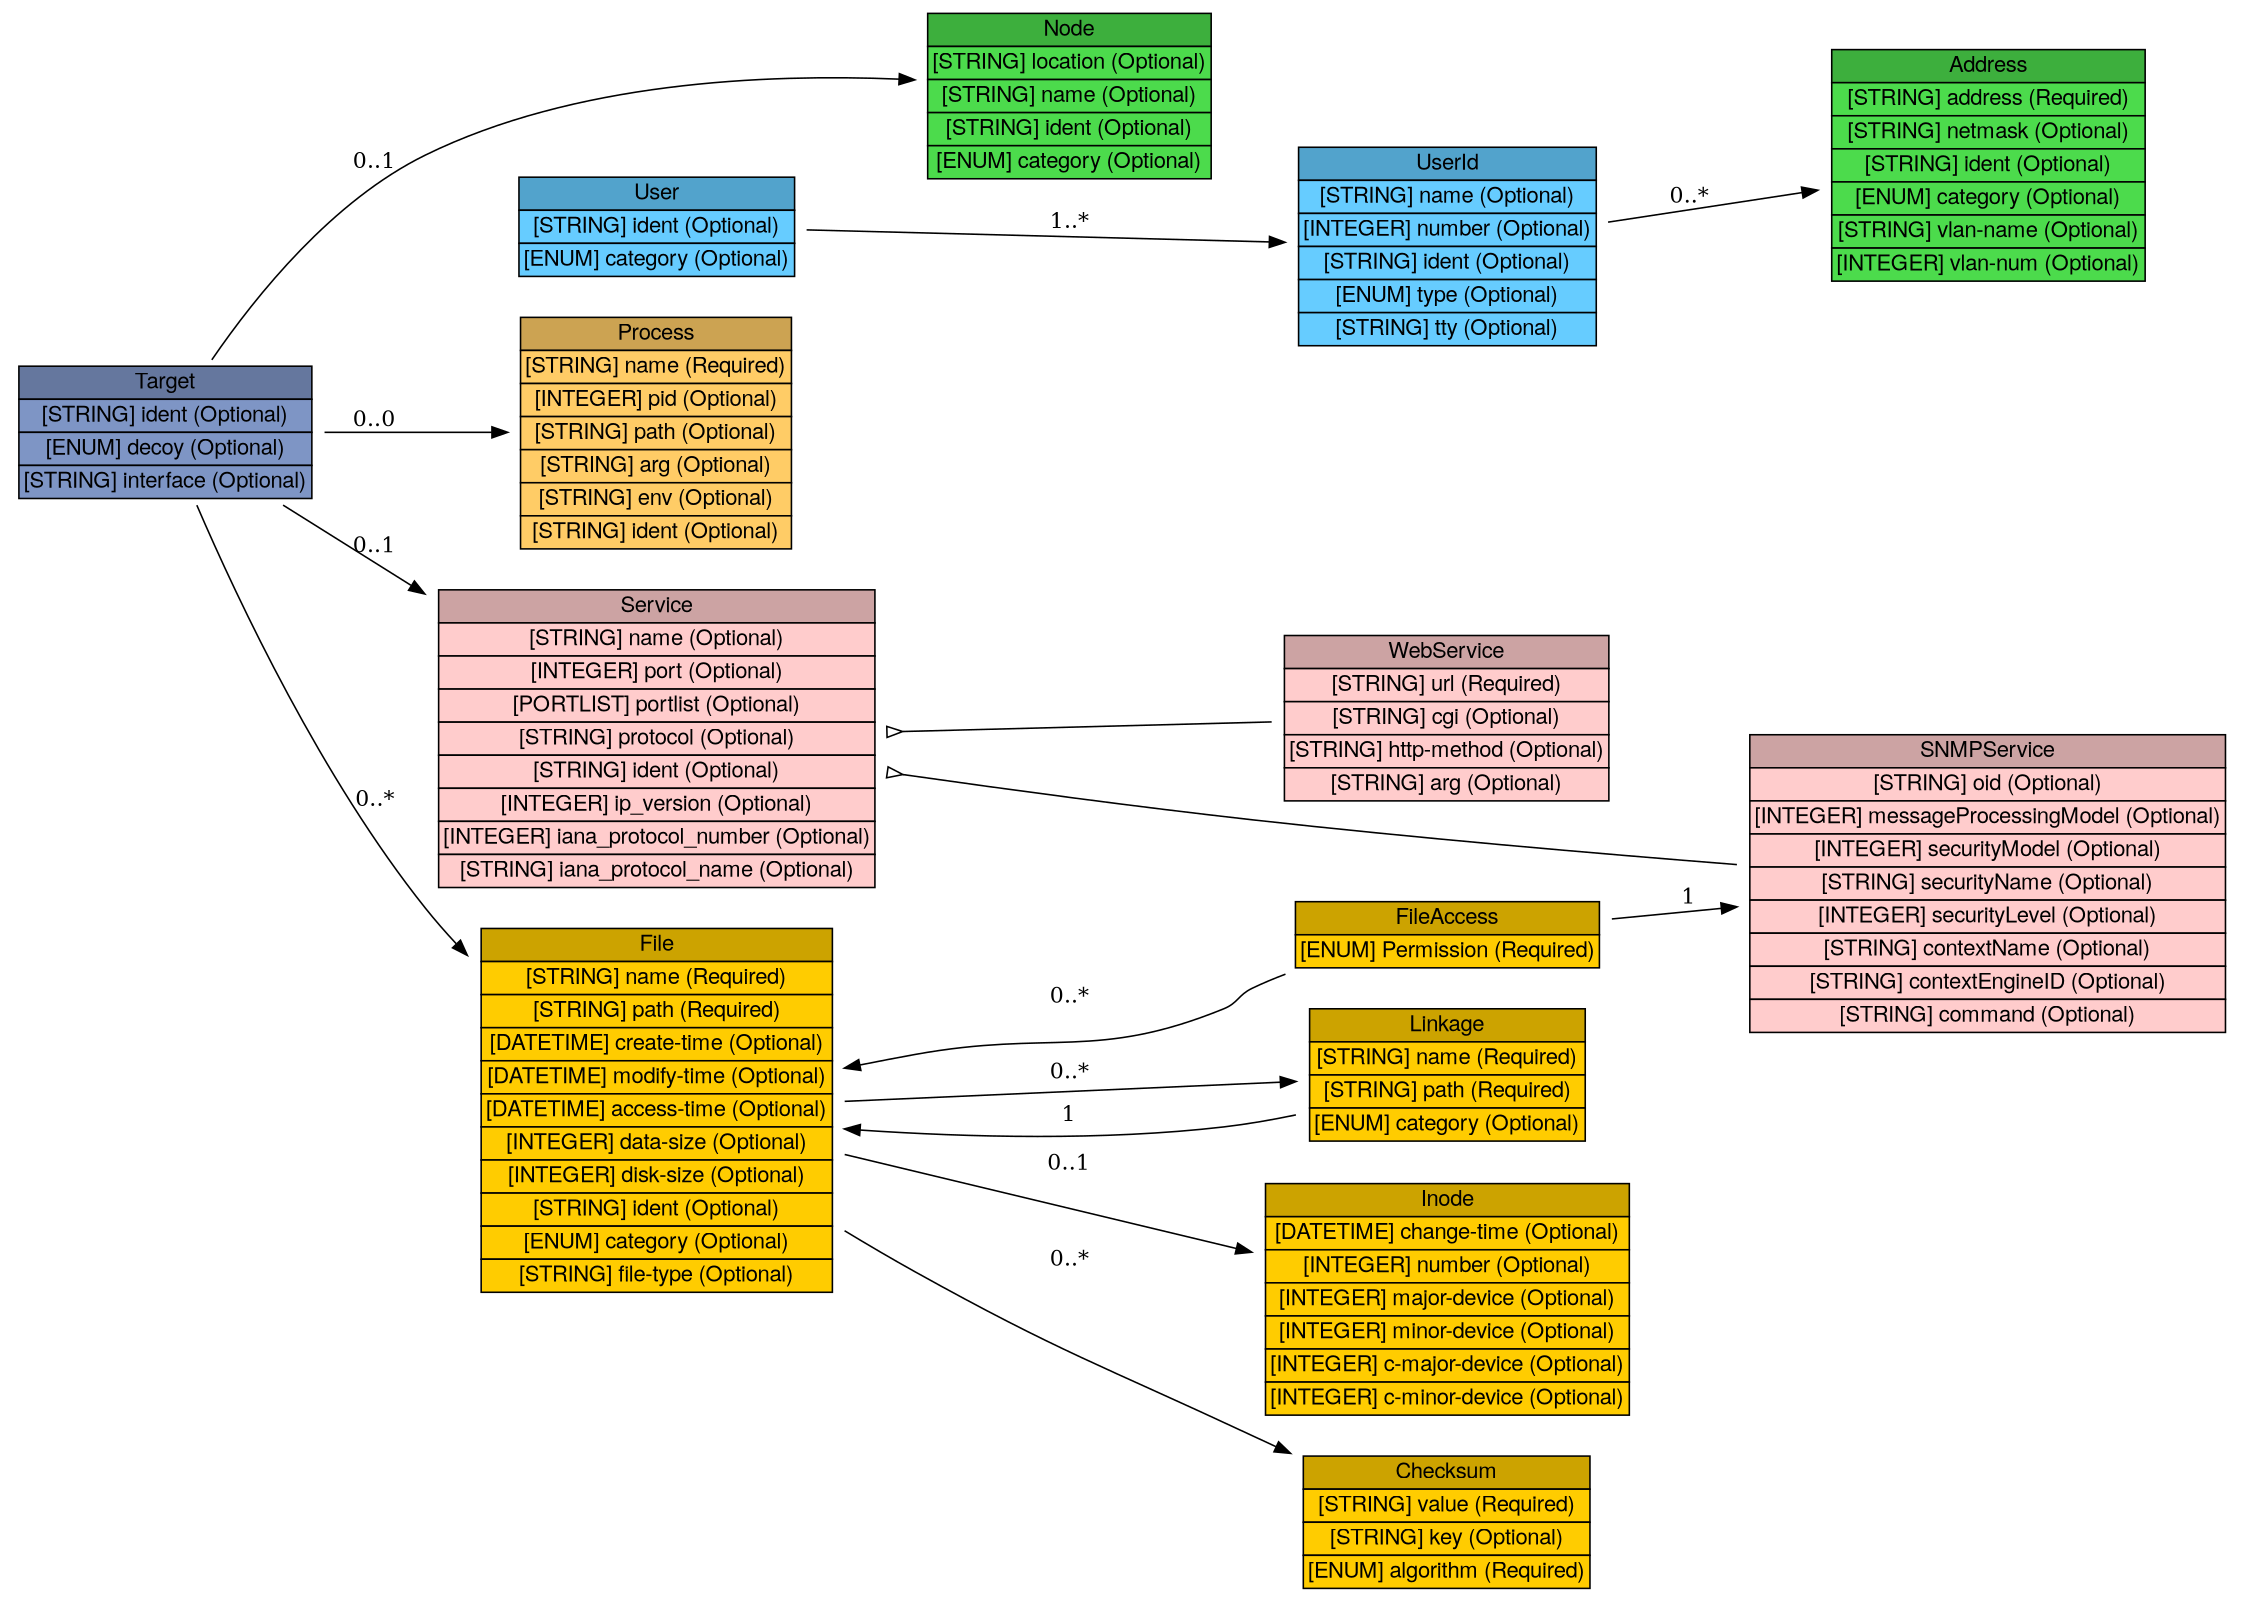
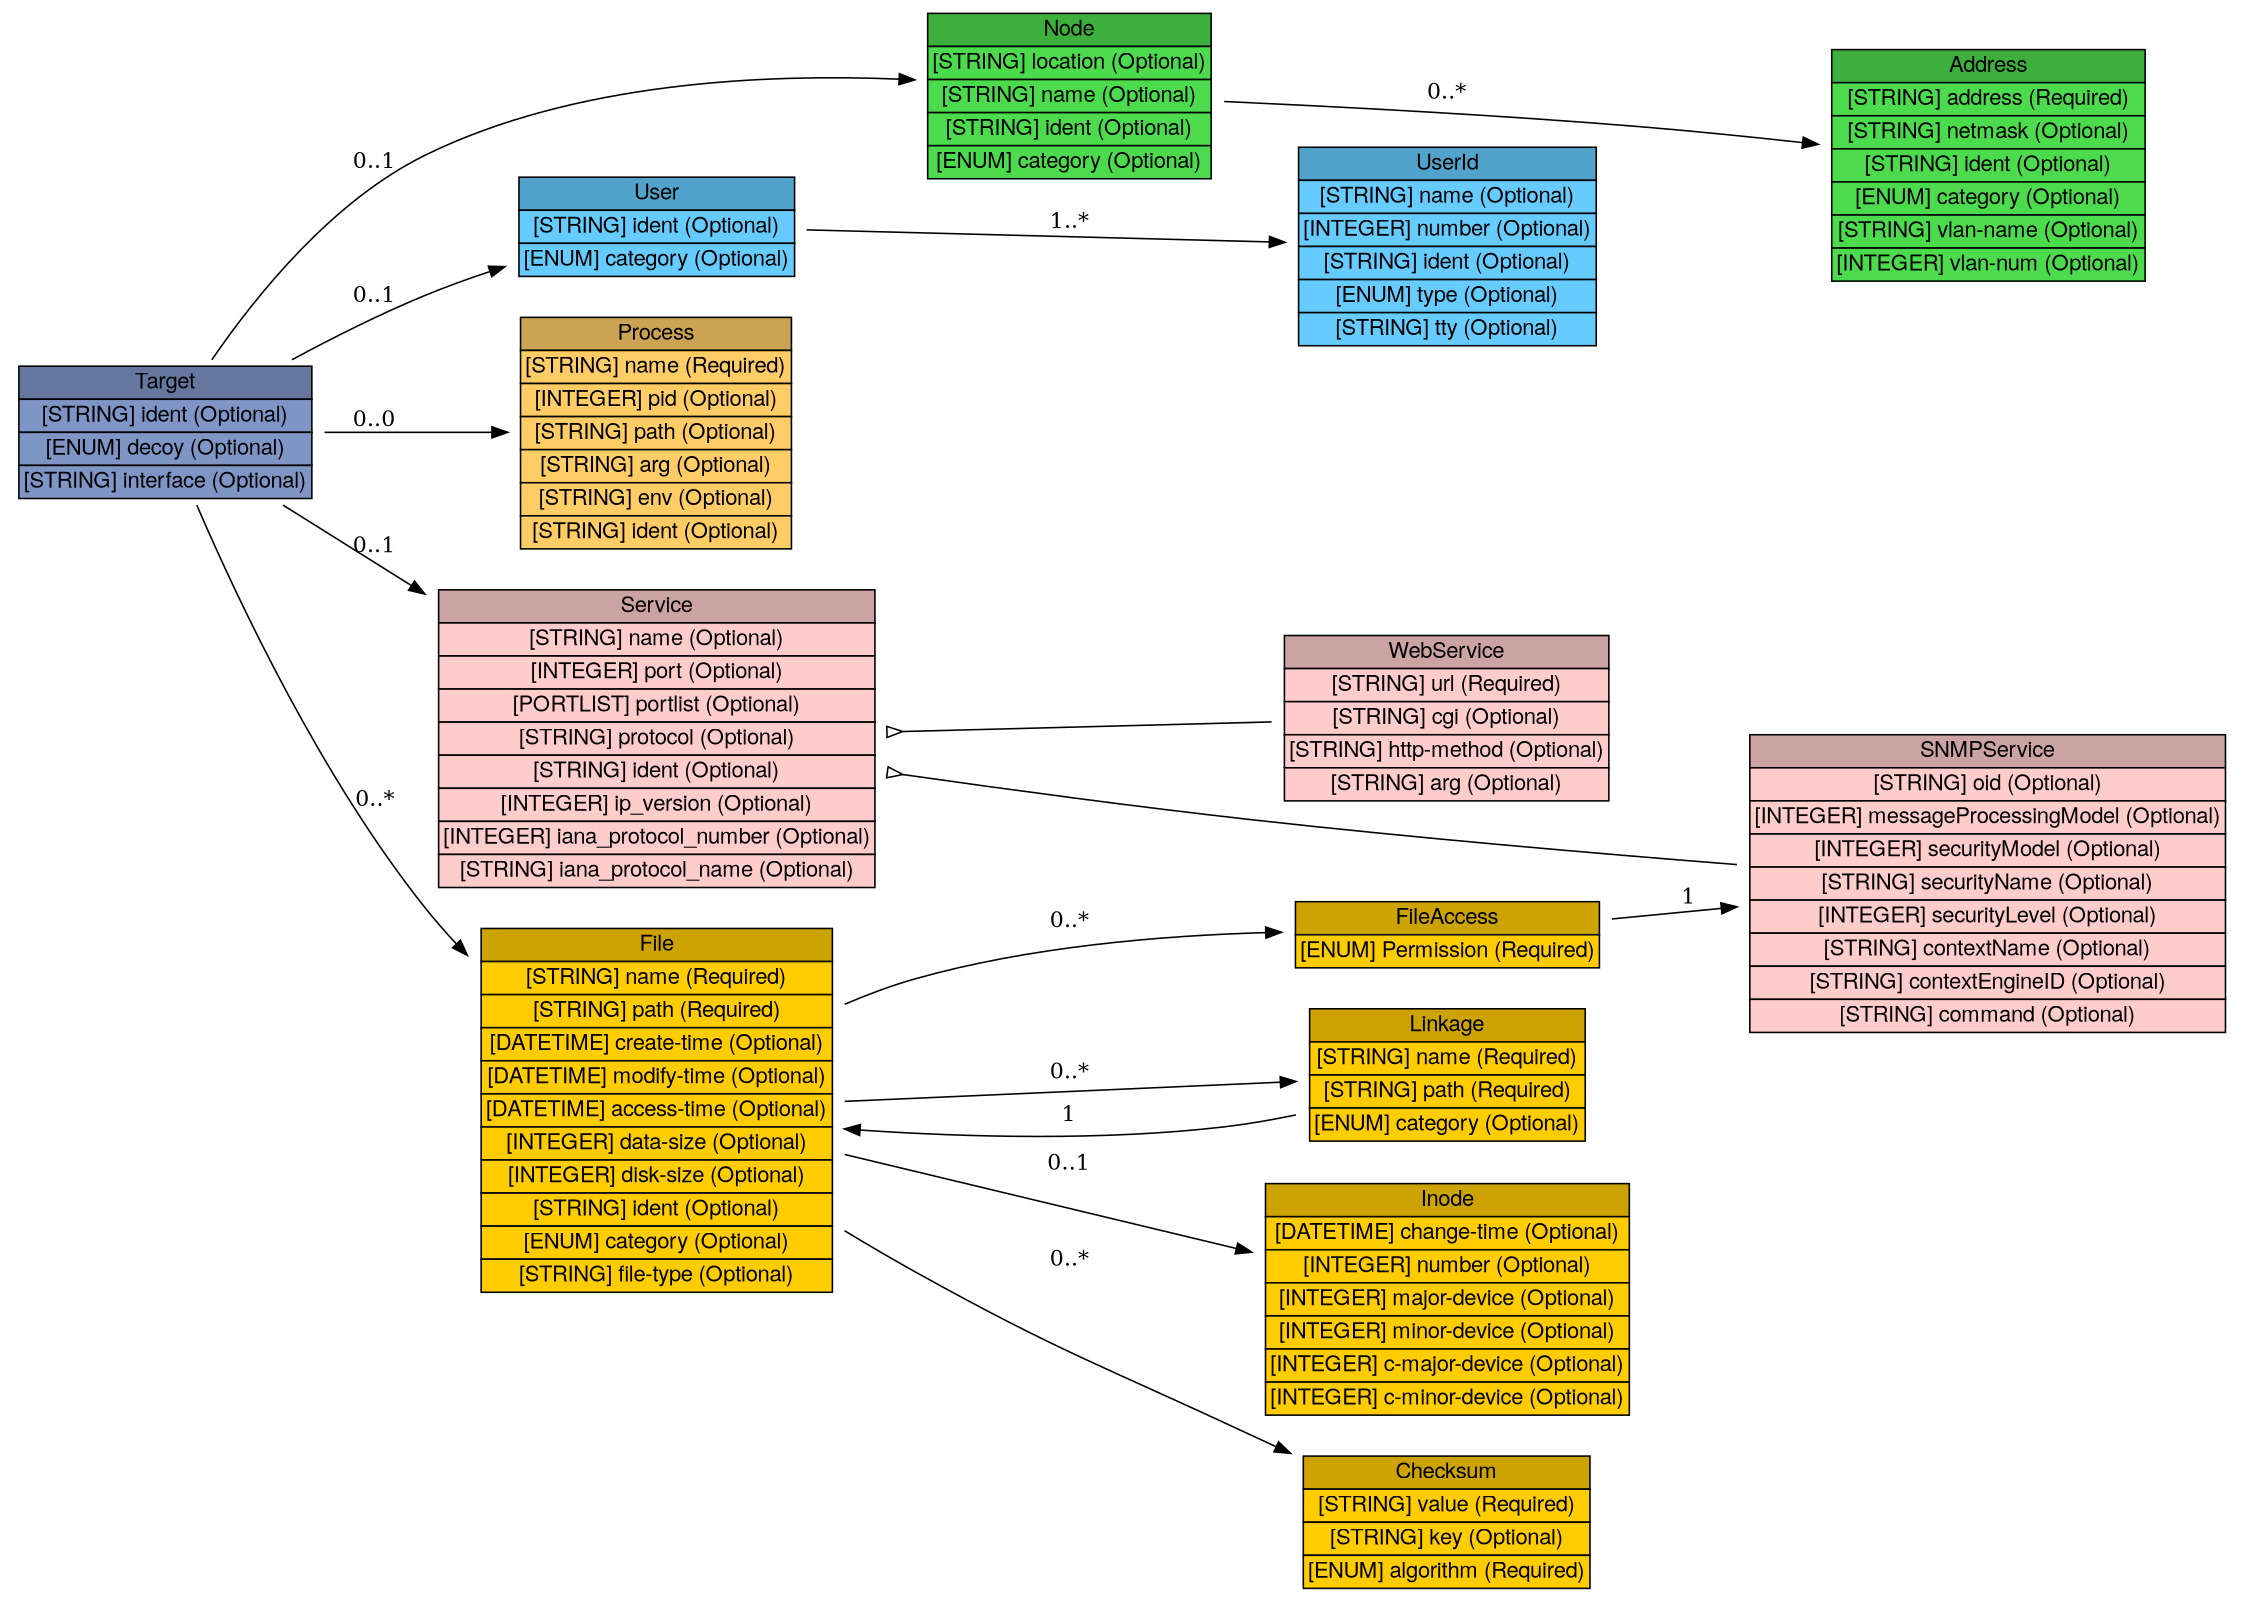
(1705, 207) -> (1514, 117)
none -> (389, 311)
(1079, 1042) -> (1052, 950)
